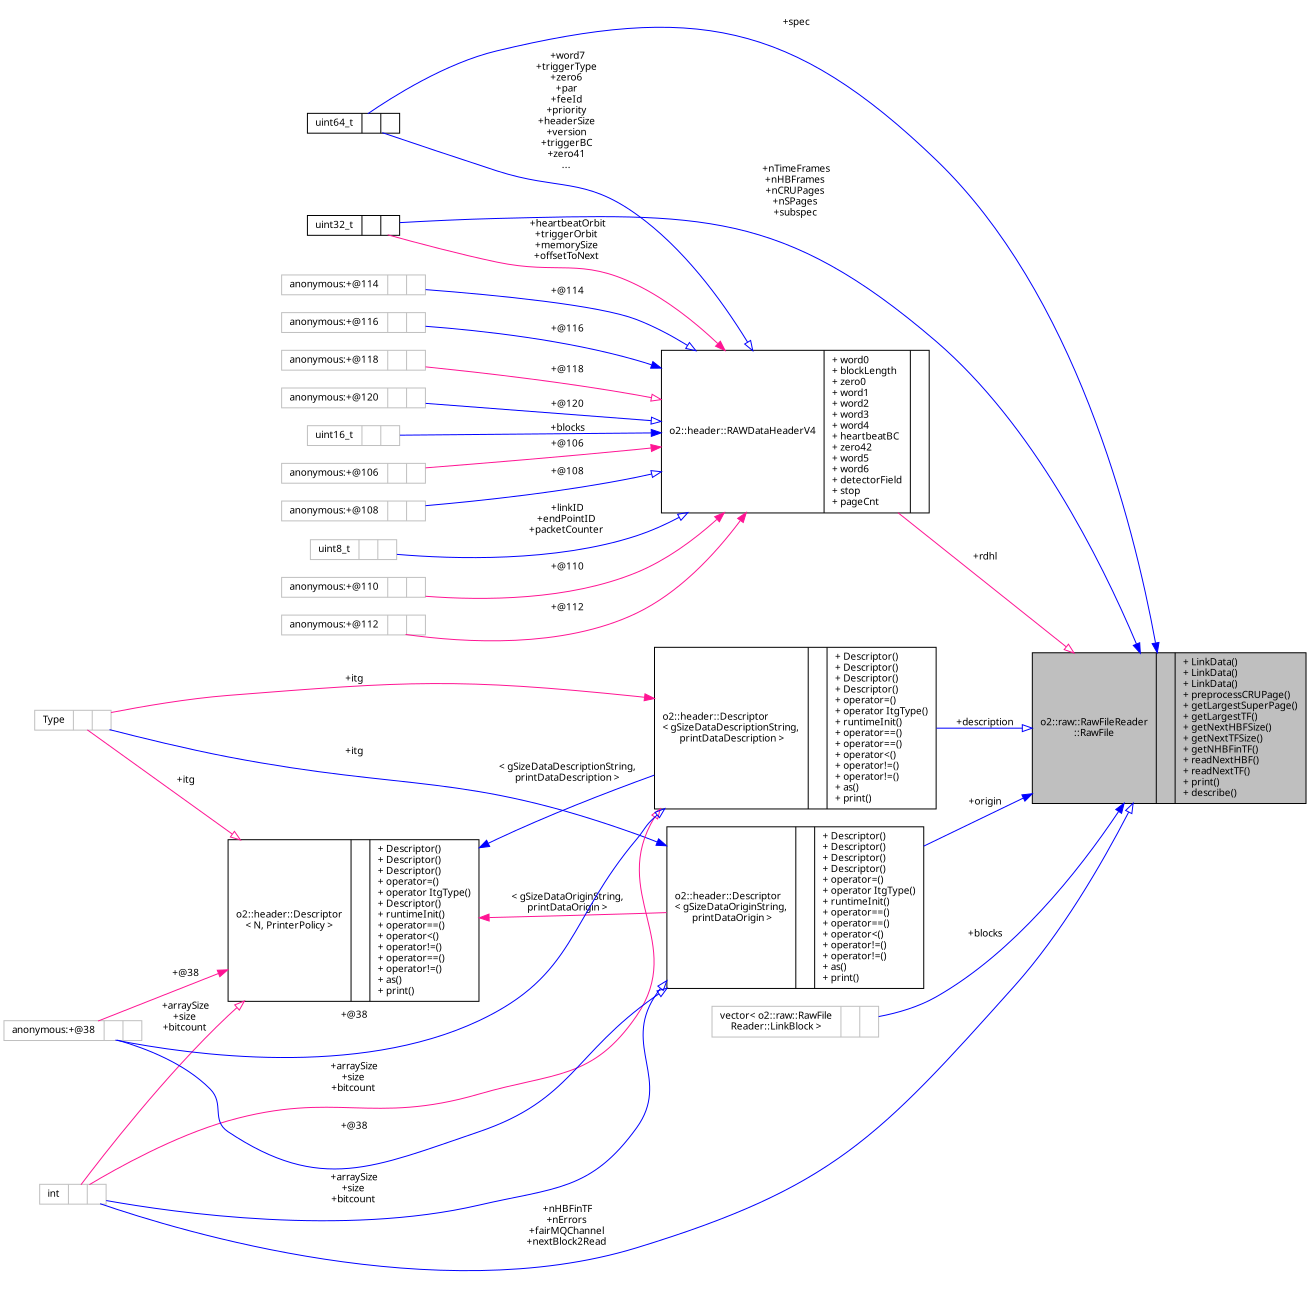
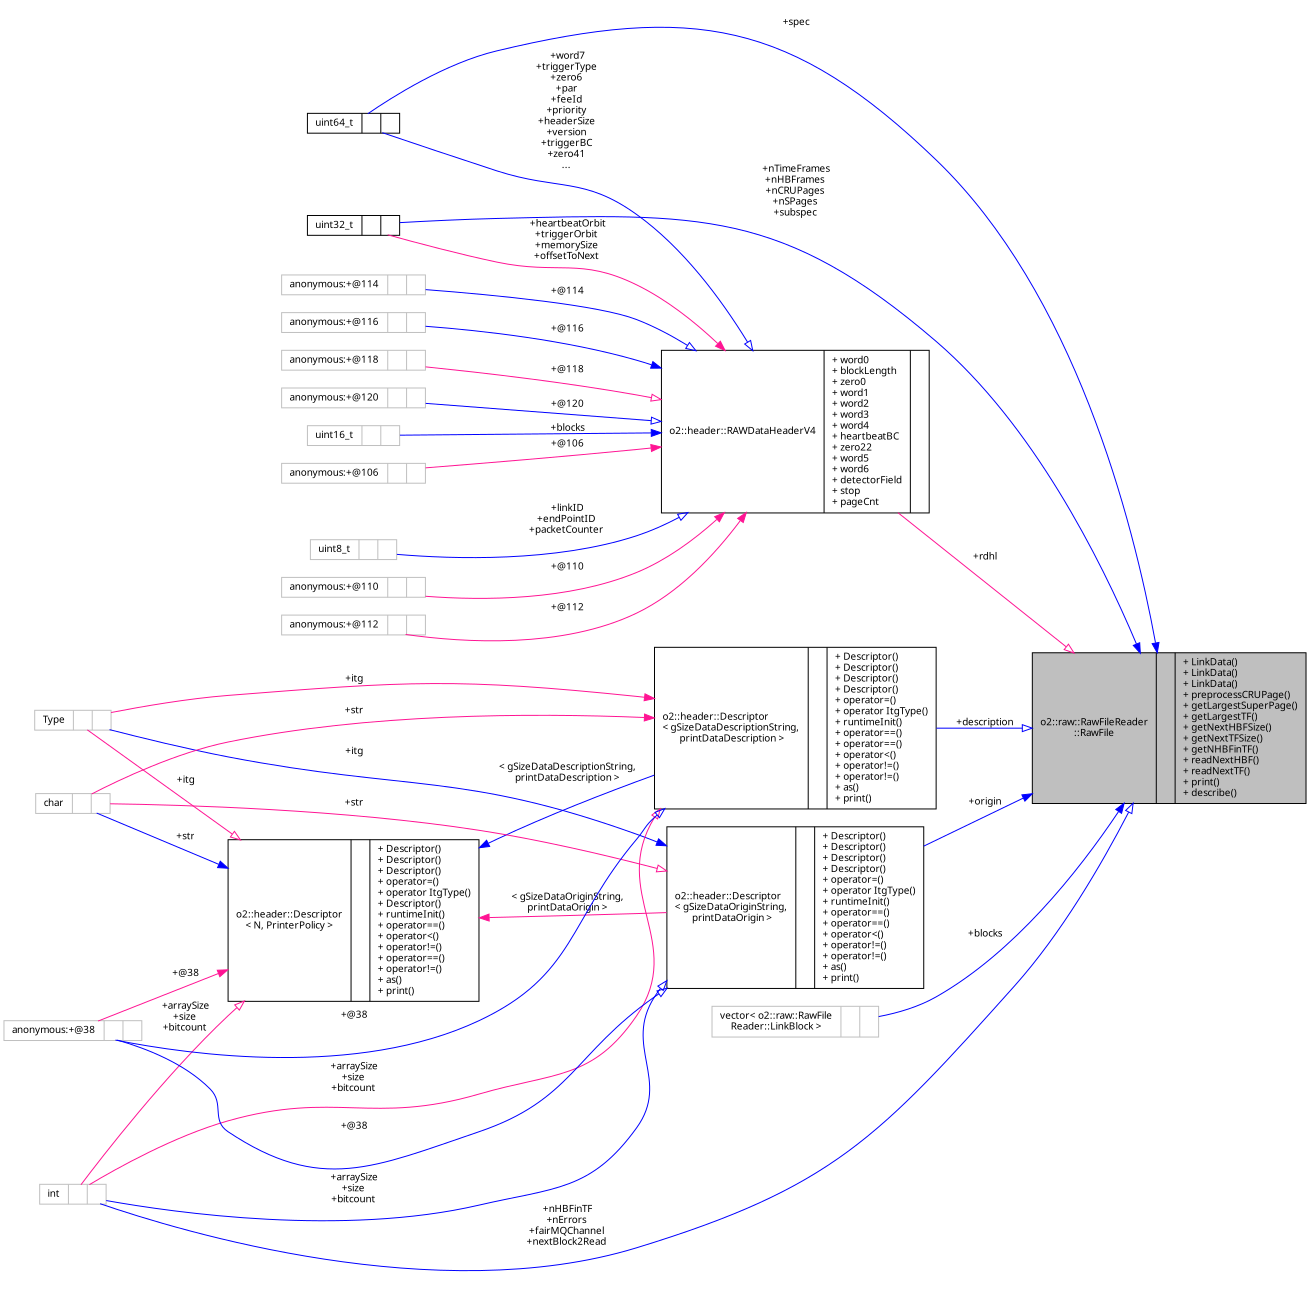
(852, 447) -> (852, 447)
(354, 511) -> none
none -> (73, 803)
